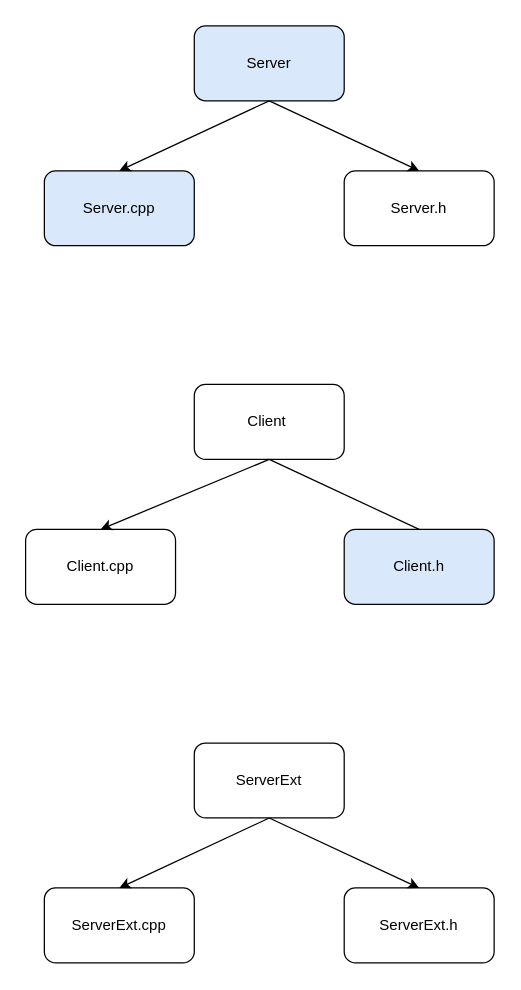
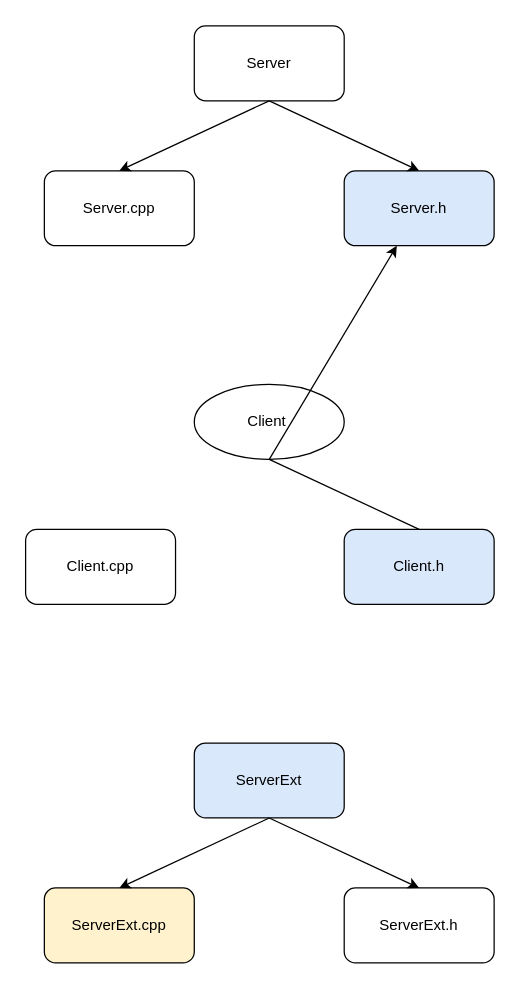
(269, 63) -> (269, 63)
(119, 208) -> (119, 208)
(419, 208) -> (419, 208)
(269, 422) -> (269, 422)
(189, 493) -> (331, 356)
(269, 781) -> (269, 781)
(119, 926) -> (119, 926)
